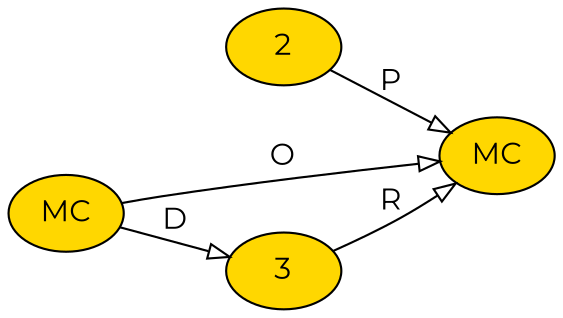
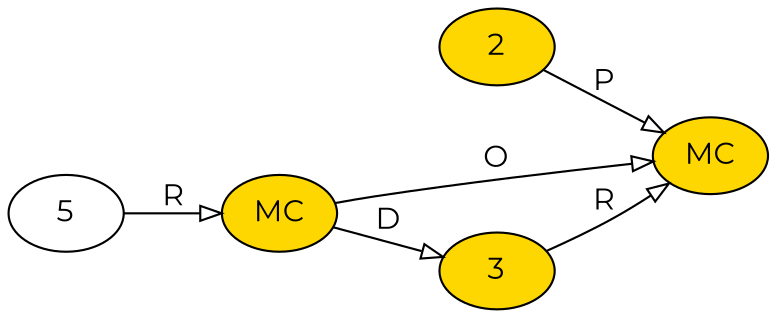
none -> (66, 213)
